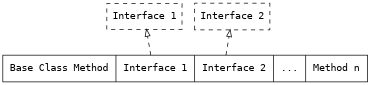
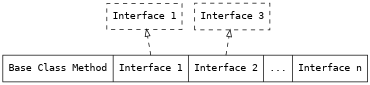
(232, 17) -> (232, 17)
(337, 68) -> (330, 68)
